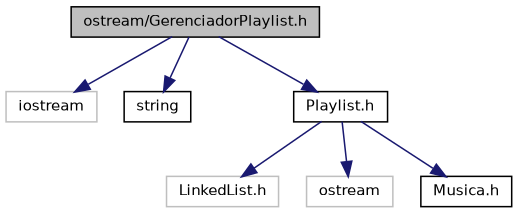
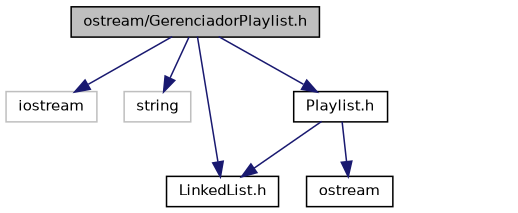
none -> (208, 99)
(157, 107) -> (157, 107)
(223, 192) -> (223, 192)
(350, 192) -> (350, 192)
(466, 192) -> none
